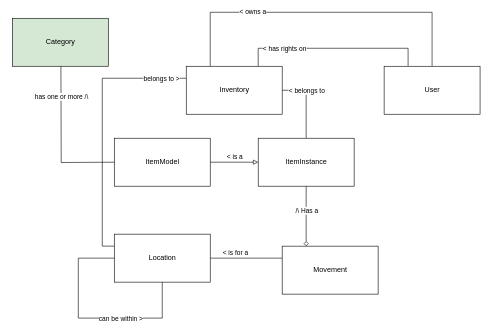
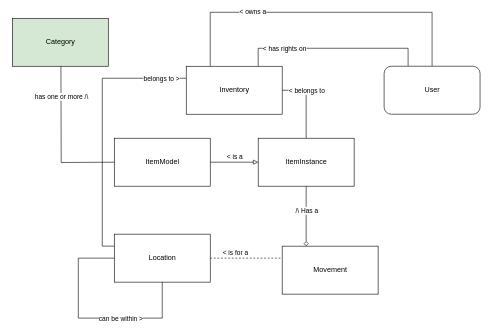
(432, 90) -> (432, 90)
(246, 258) -> (246, 258)
